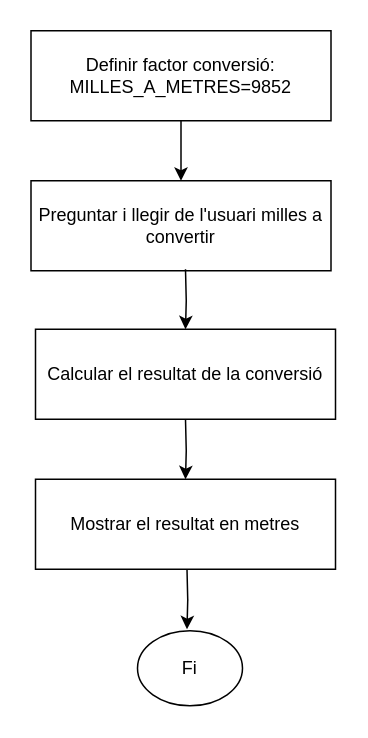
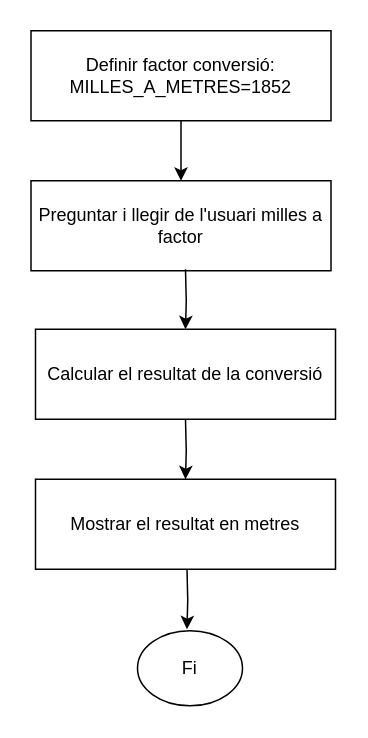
(181, 76) -> (181, 76)
(181, 226) -> (181, 226)
